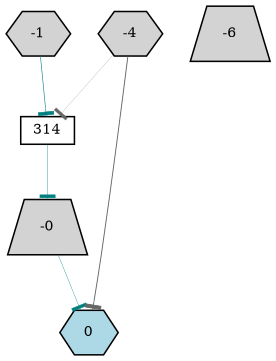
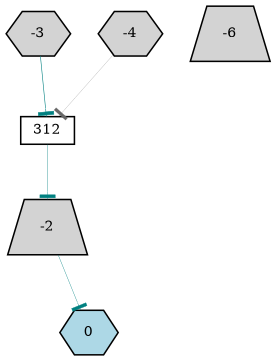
(38, 34) -> (38, 34)
(48, 130) -> (48, 130)
(112, 179) -> none
(48, 227) -> (48, 227)
